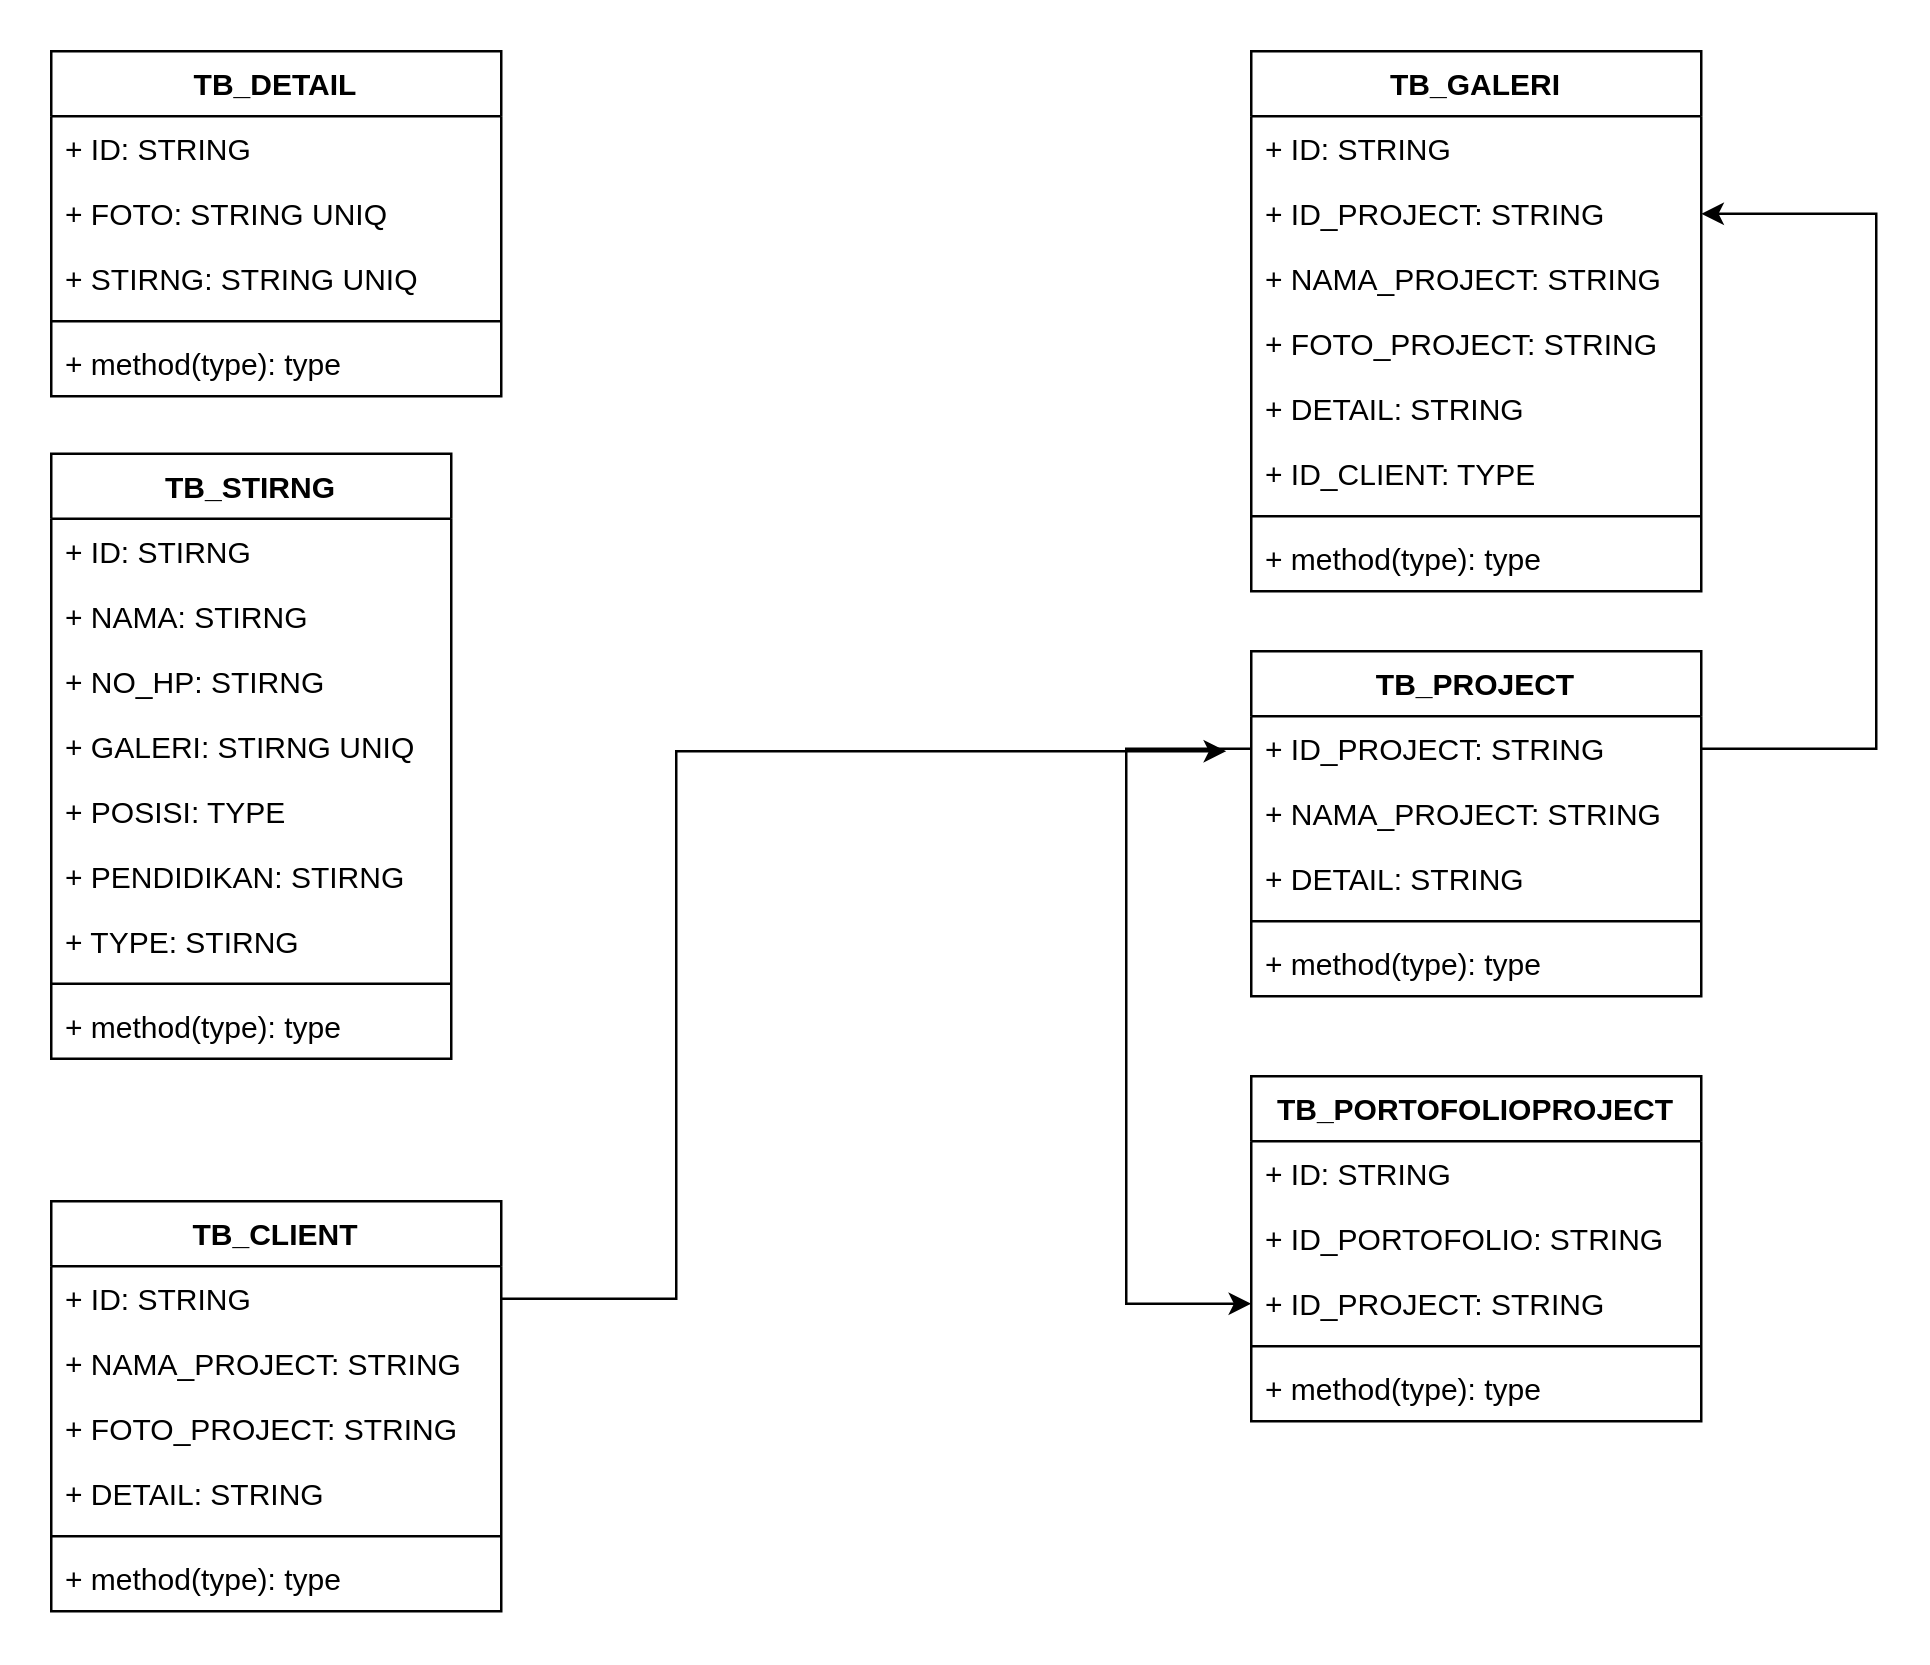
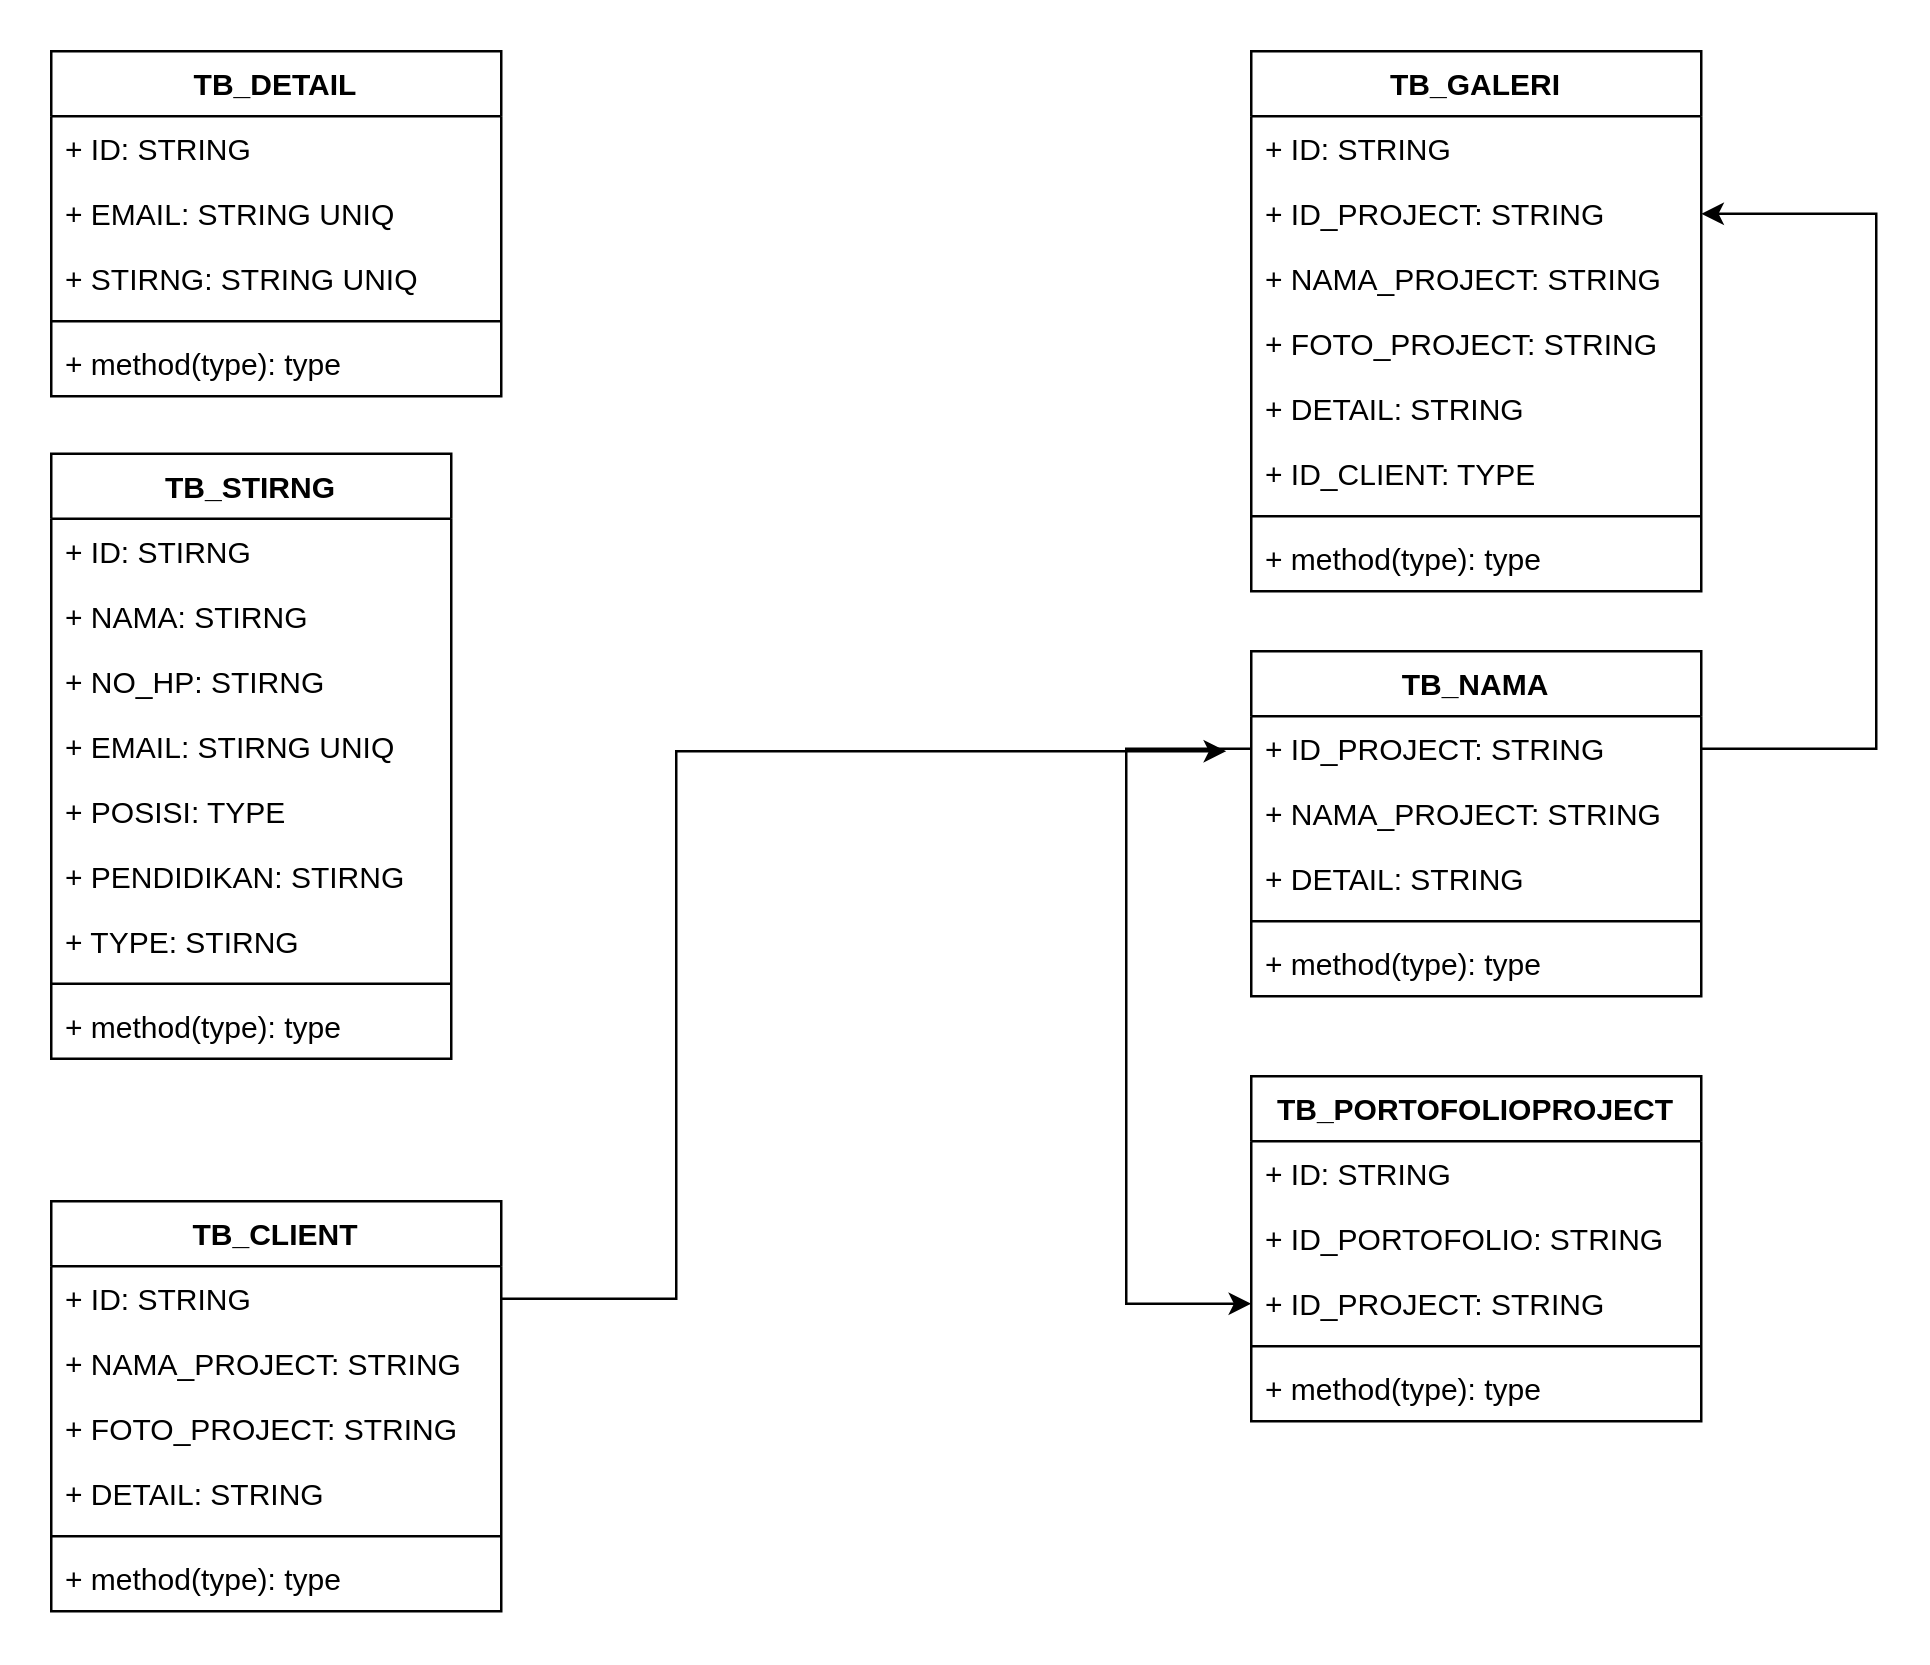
(209, 215) -> (217, 215)
(1475, 685) -> (1475, 685)
(226, 748) -> (217, 748)
